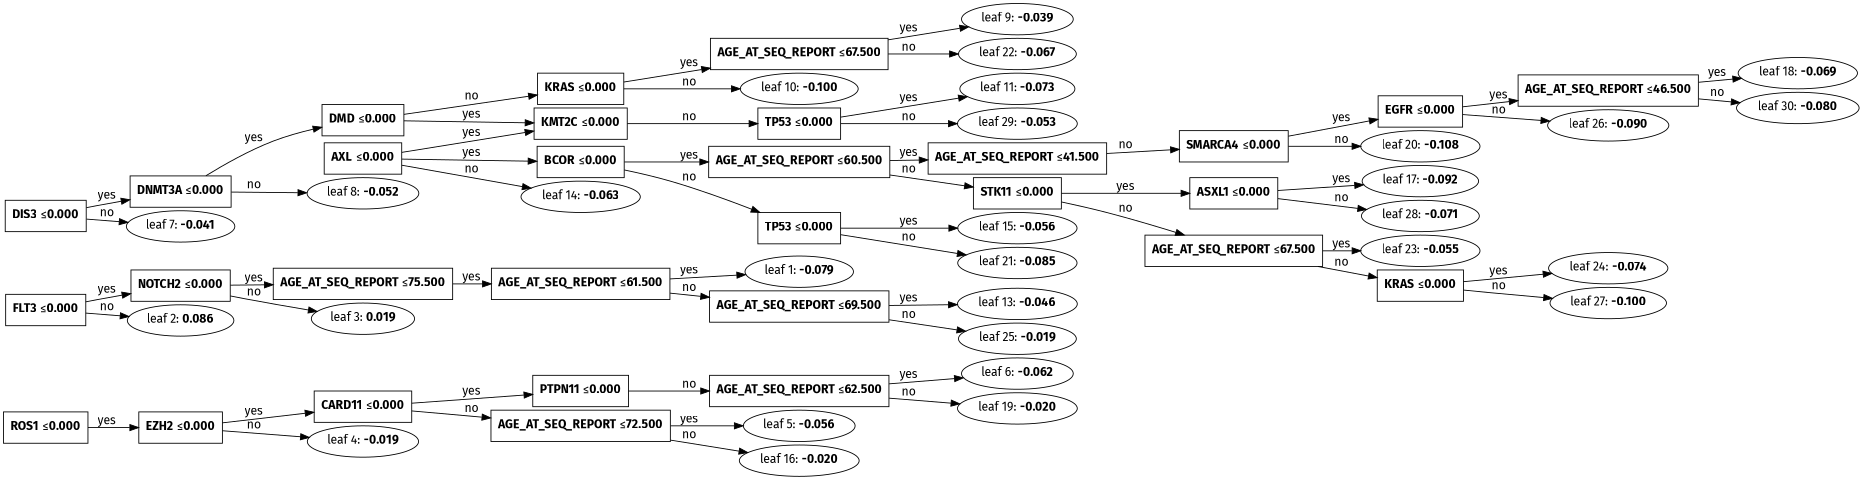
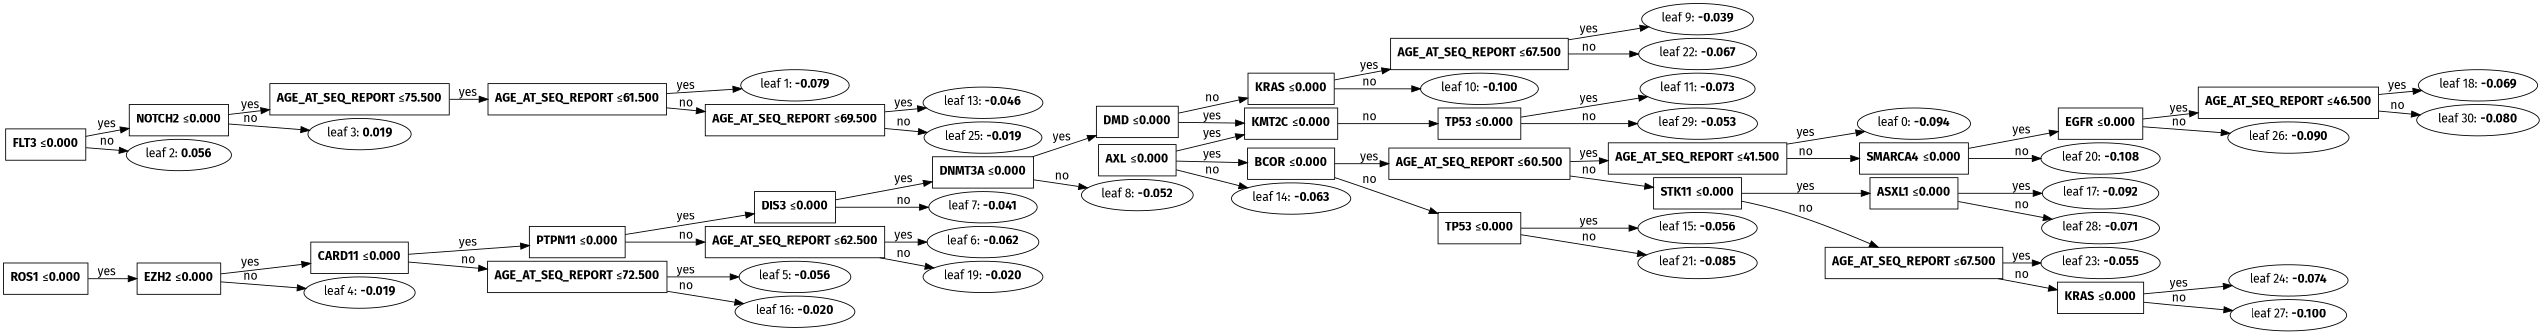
none -> (1914, 124)
none -> (685, 225)
(198, 319) -> (197, 154)
